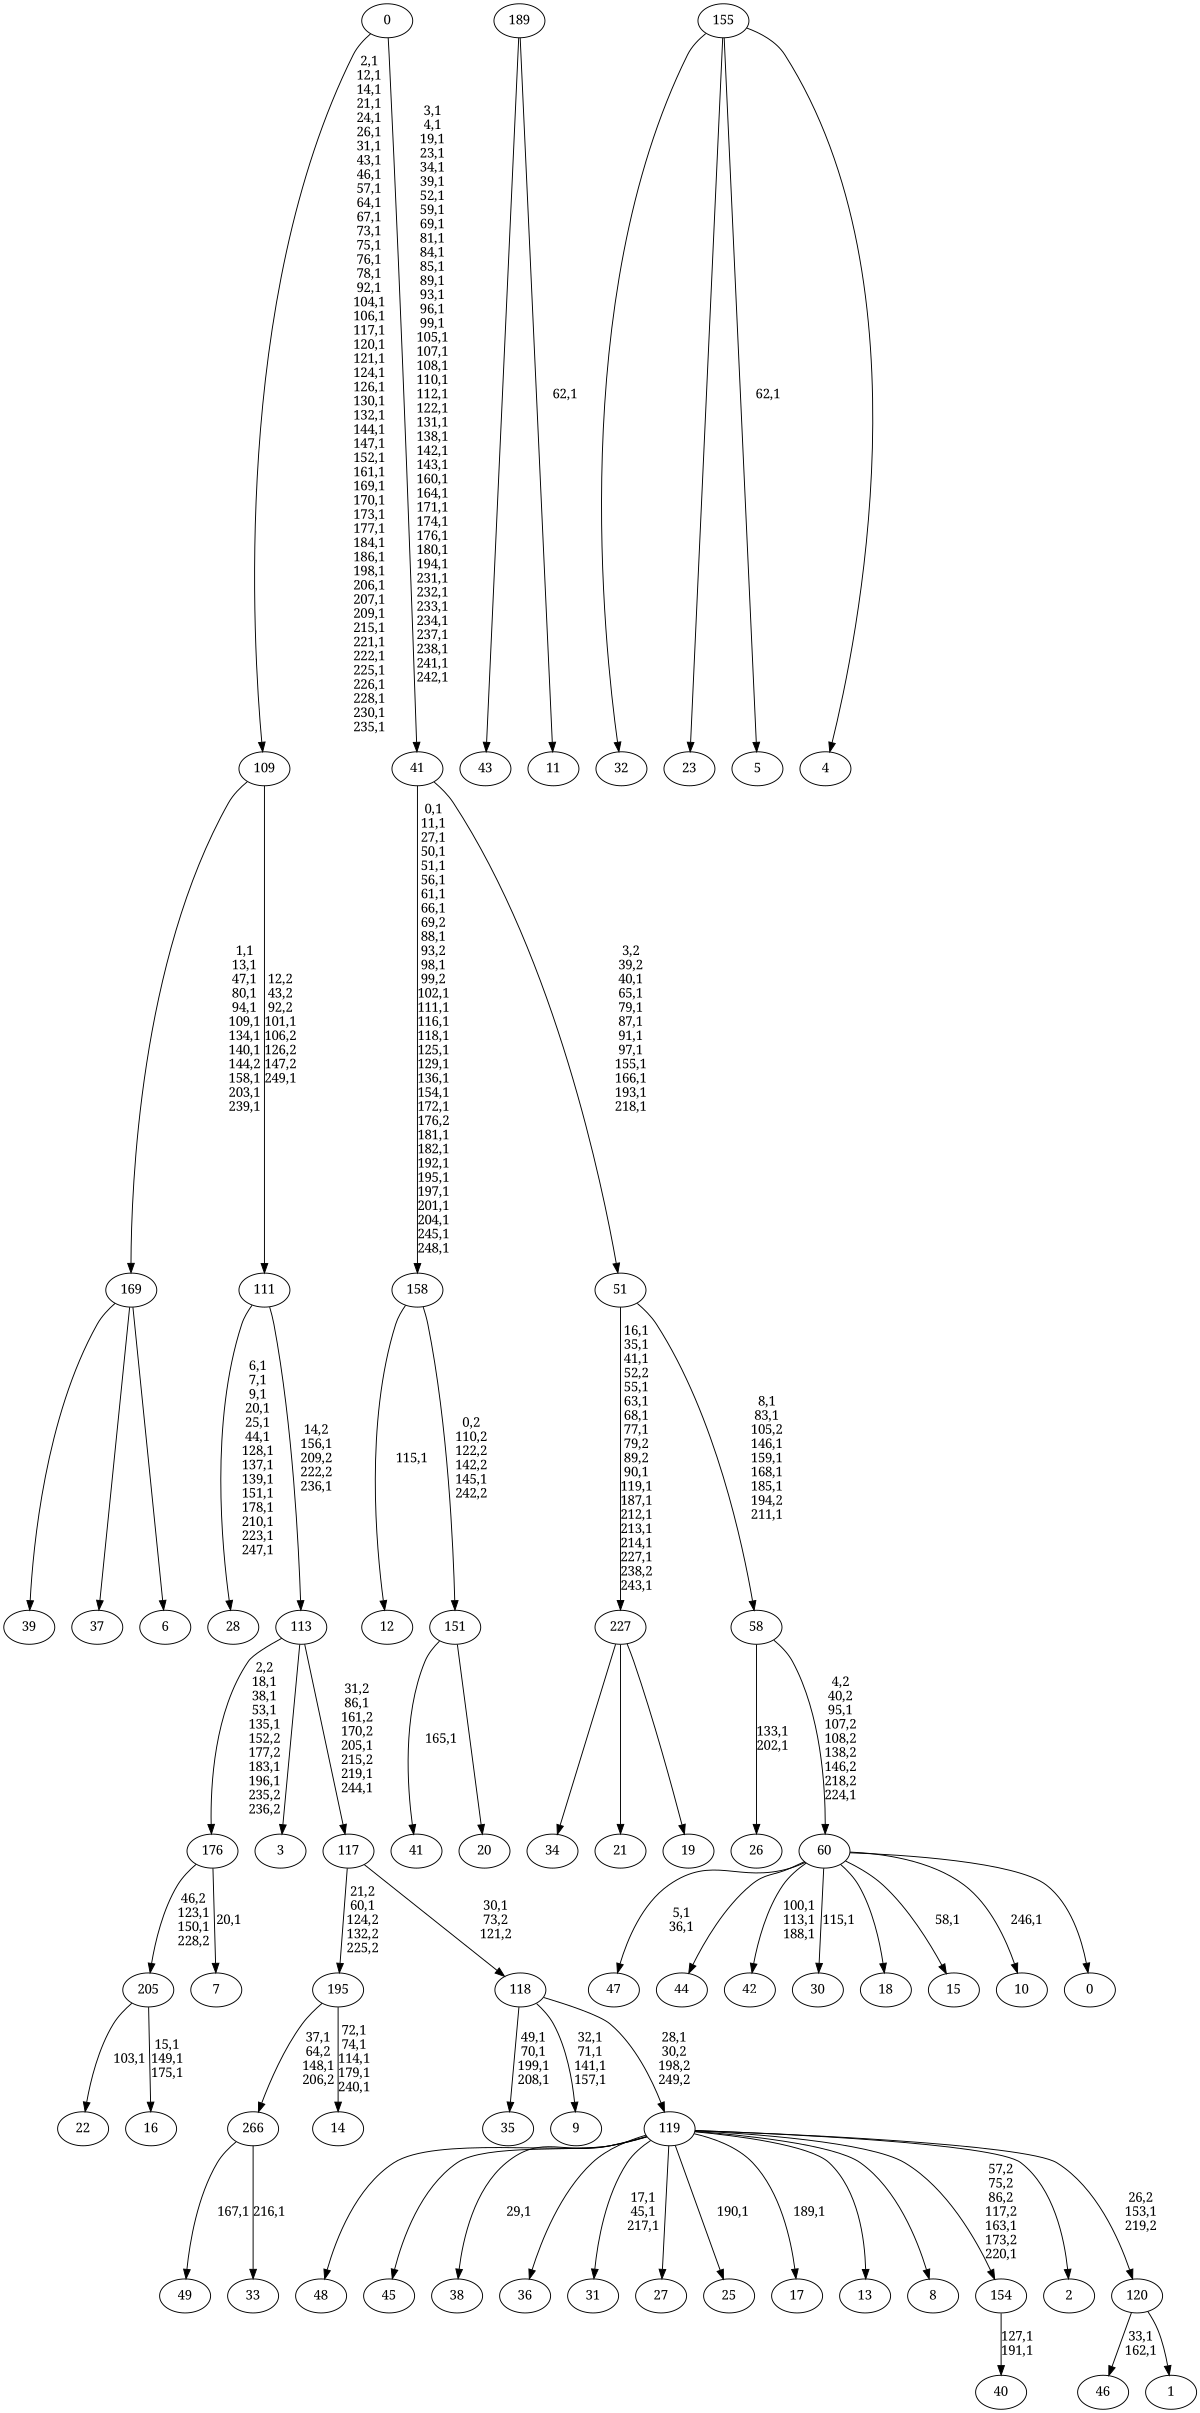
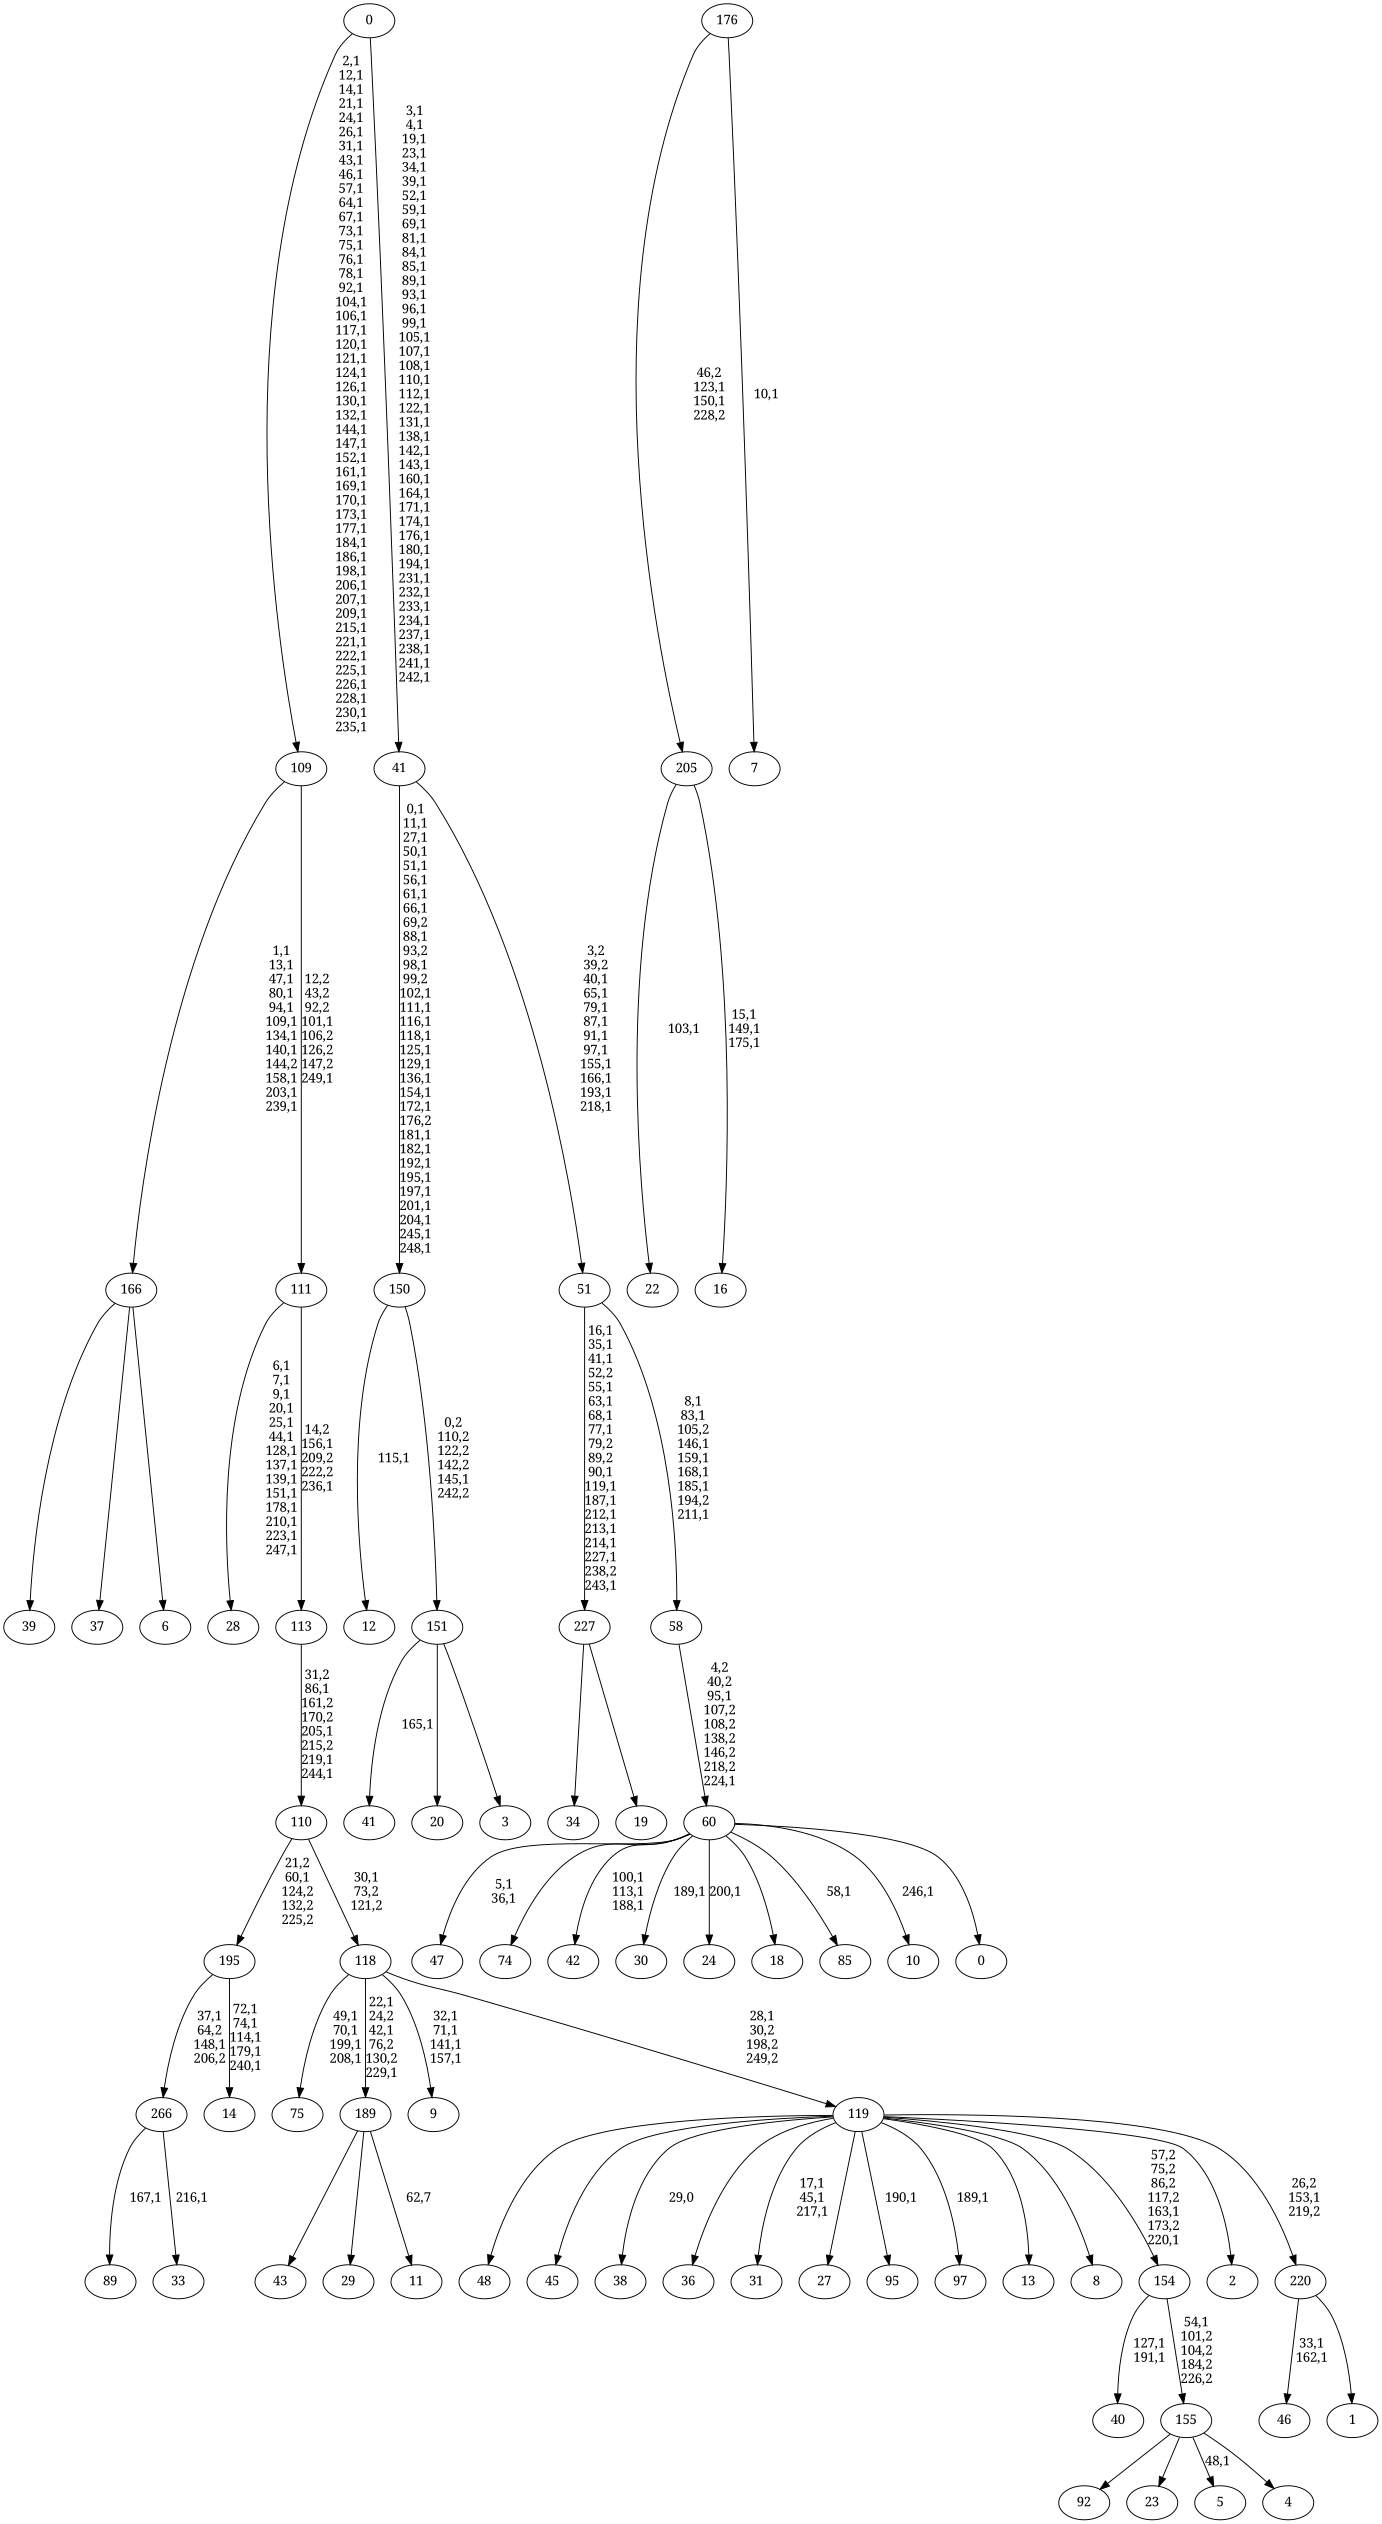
(565, 395) -> (419, 2198)
(768, 395) -> (1218, 2462)
(621, 769) -> (1084, 2503)
(131, 1290) -> (131, 1290)
(417, 1290) -> (400, 1290)
(223, 1720) -> none
(291, 1735) -> (471, 1720)
(348, 1851) -> (301, 1823)
(620, 1851) -> none
(756, 1851) -> none
(229, 1921) -> (766, 395)
(839, 1921) -> (689, 1892)
none -> (709, 1962)
(682, 1990) -> (505, 1962)
(954, 1990) -> (845, 1962)
none -> (366, 2033)
(508, 2129) -> (298, 2115)
(519, 2212) -> (681, 2198)
none -> (348, 2282)
(185, 2296) -> (110, 2282)
(729, 2296) -> (892, 2282)
(797, 2296) -> (960, 2282)
(1137, 2296) -> (1300, 2282)
none -> (1175, 2346)
